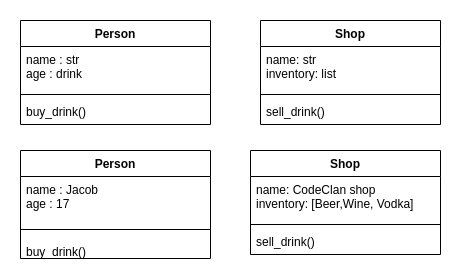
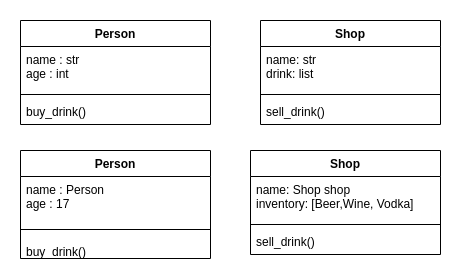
(55, 60) -> (55, 60)
(293, 60) -> (293, 60)
(62, 190) -> (65, 190)
(314, 190) -> (302, 190)
